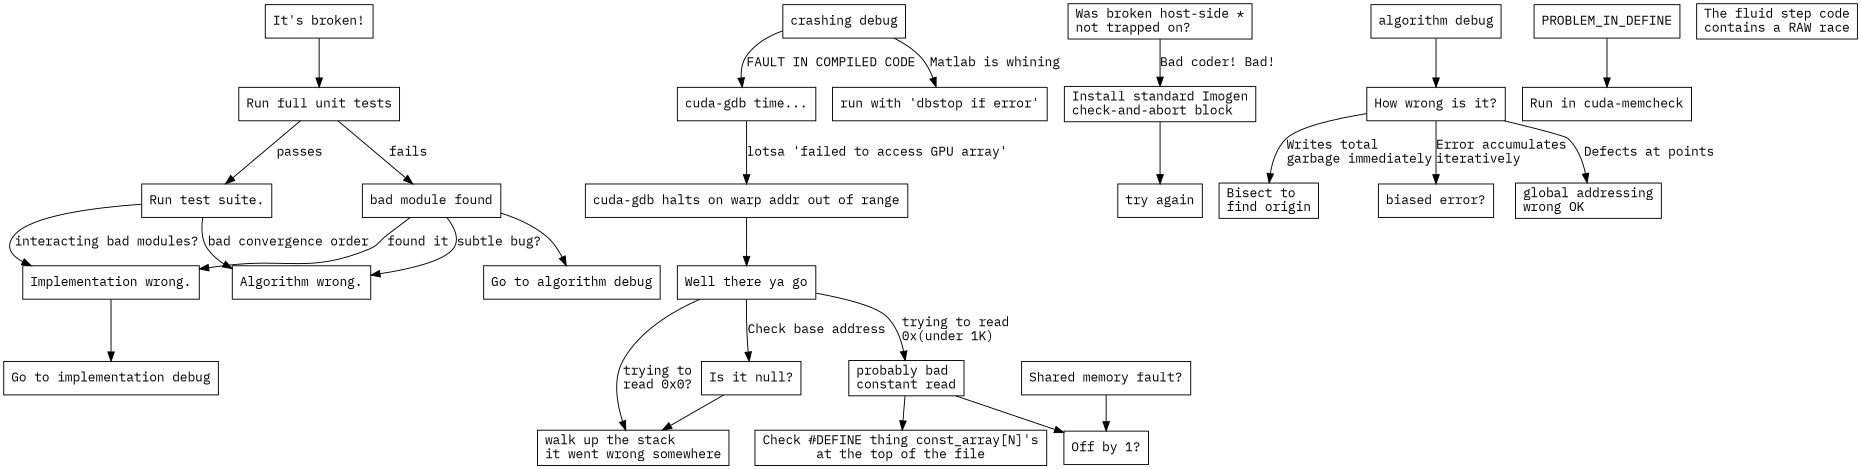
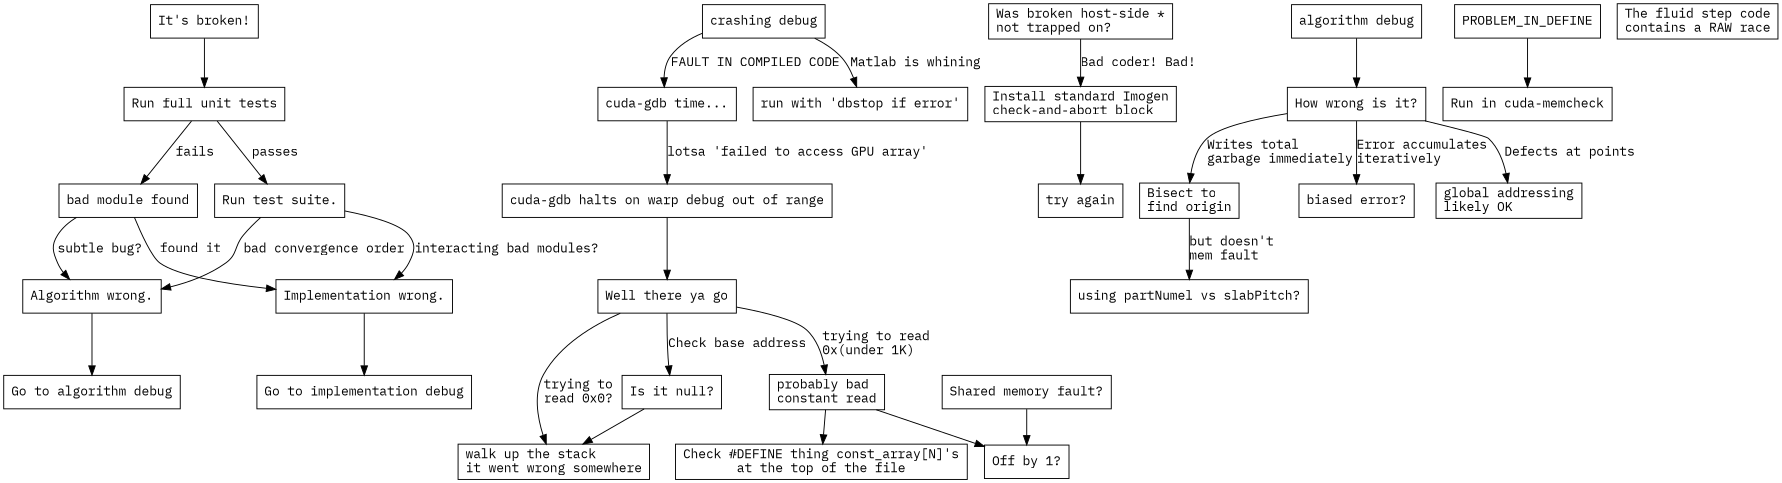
(747, 201) -> (667, 201)
(1588, 201) -> (1509, 201)
(536, 229) -> (92, 339)
none -> (1189, 296)
